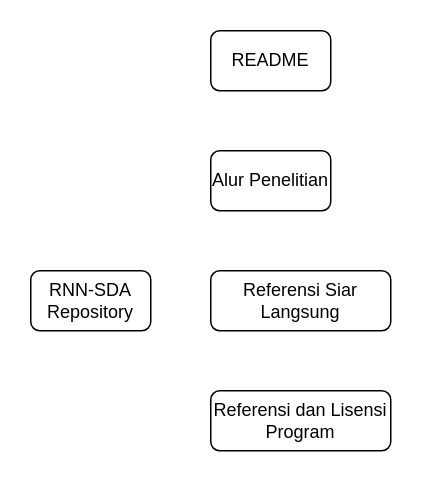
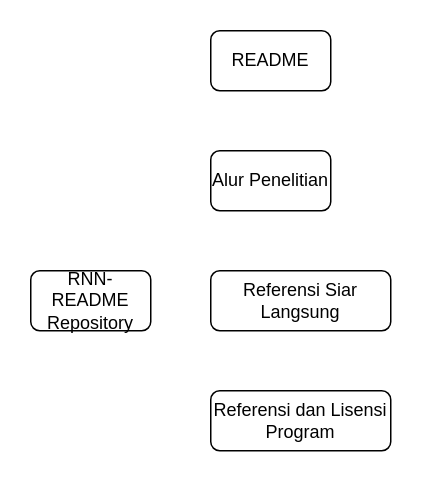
(91, 301) -> (91, 301)
